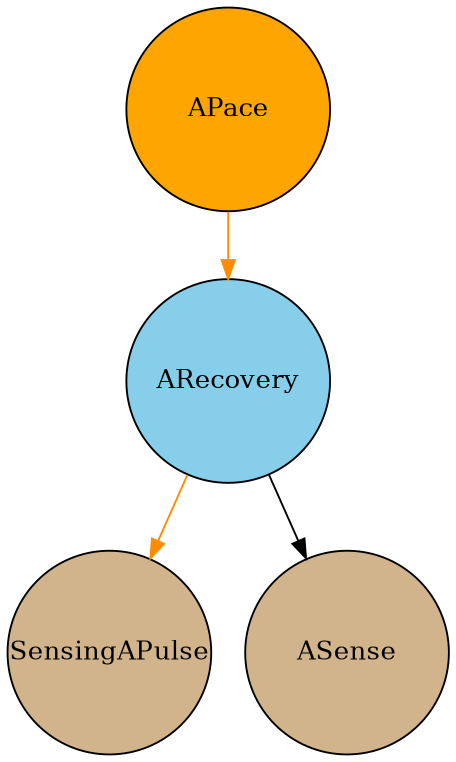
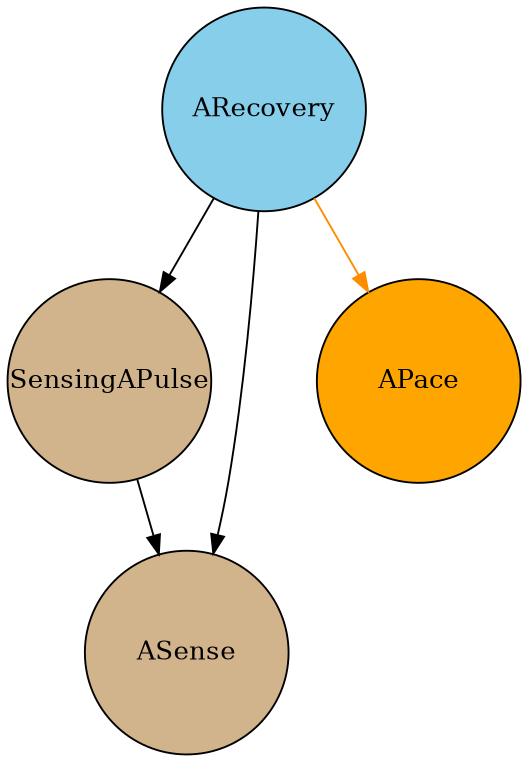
(228, 236) -> (336, 237)
none -> (145, 508)
(173, 508) -> (192, 237)
